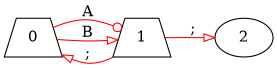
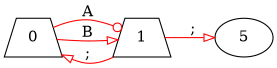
(244, 38) -> (244, 38)
